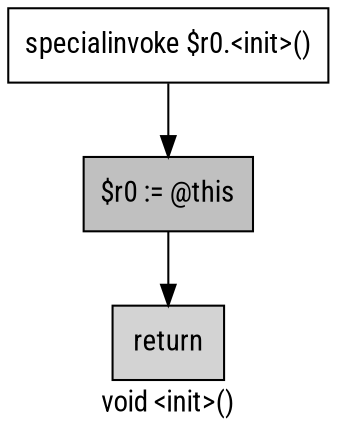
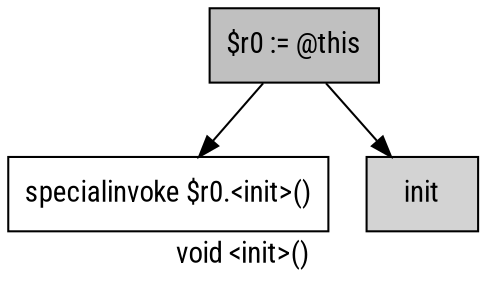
(168, 110) -> (238, 112)
(168, 343) -> (422, 194)
